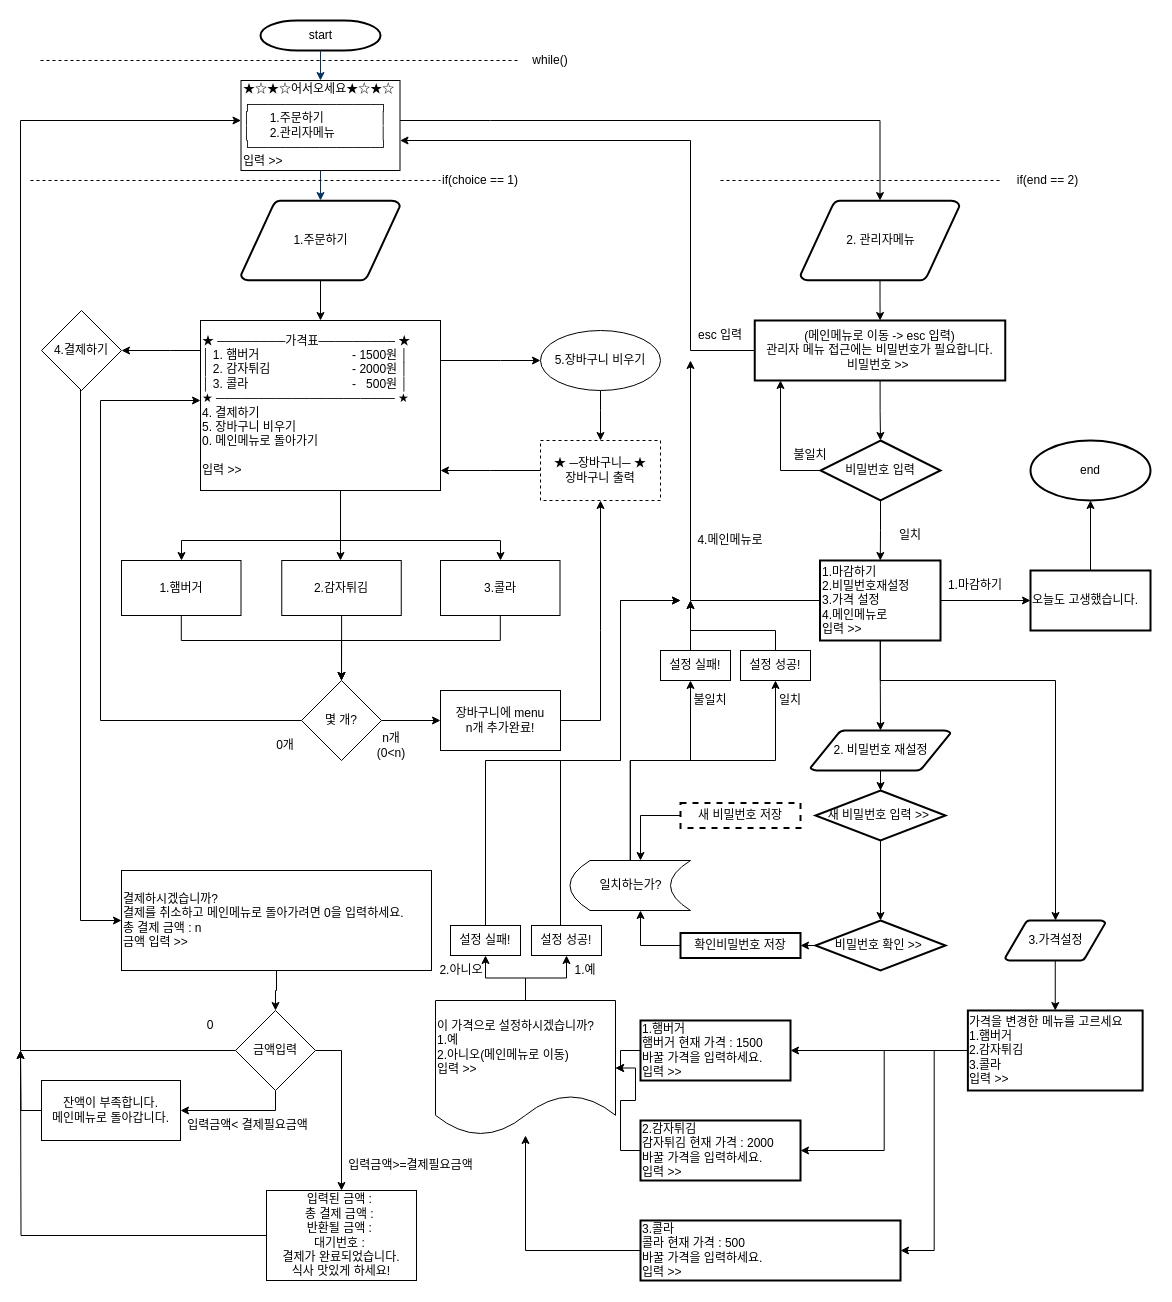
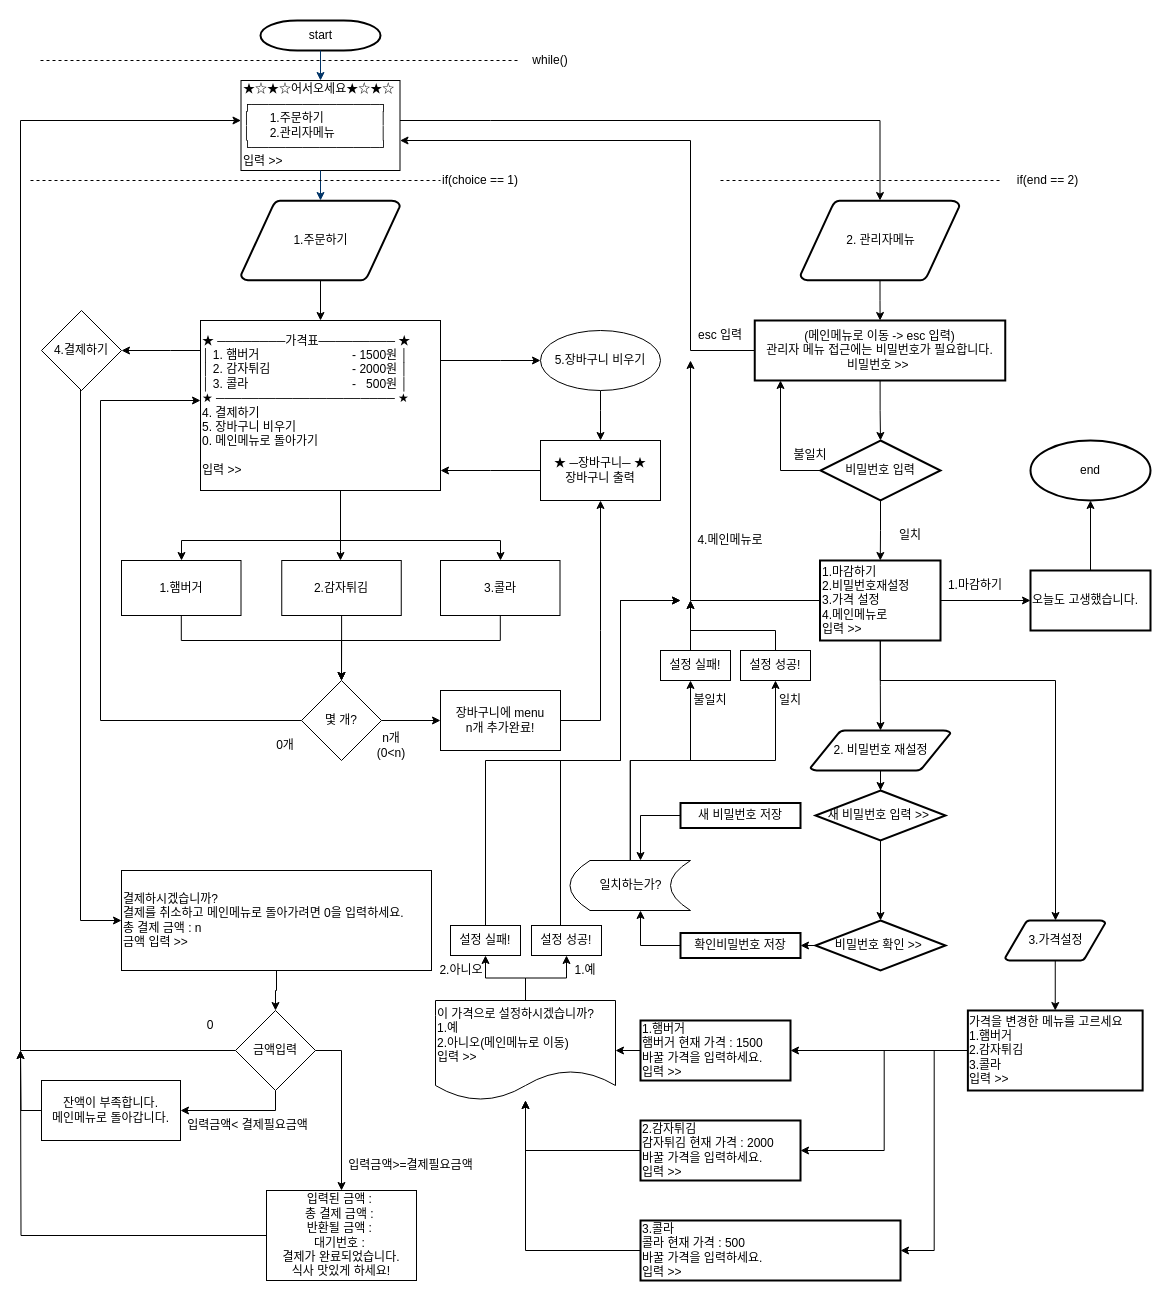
(601, 471) -> (601, 471)
(741, 816) -> (741, 816)
(526, 1068) -> (526, 1051)
